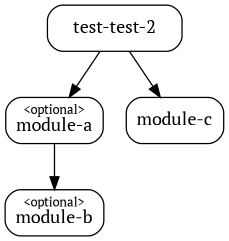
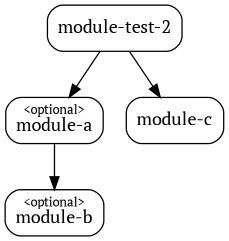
(115, 28) -> (115, 28)
